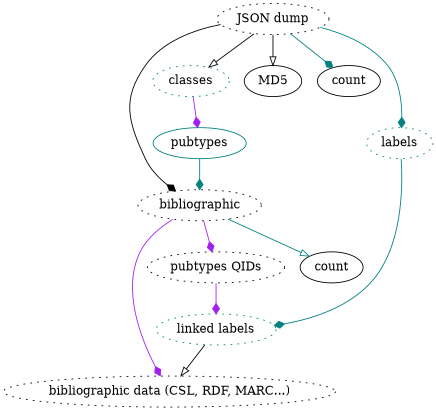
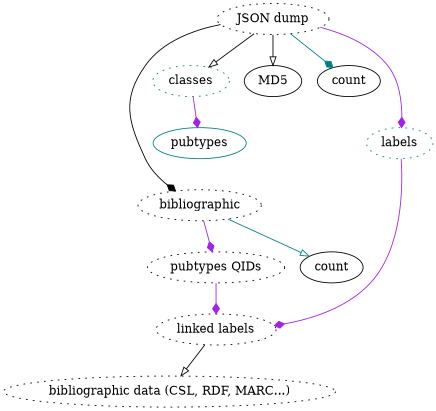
(379, 57) -> (379, 57)
(200, 169) -> none
(381, 269) -> (381, 269)
(133, 287) -> none
(216, 329) -> (216, 329)
